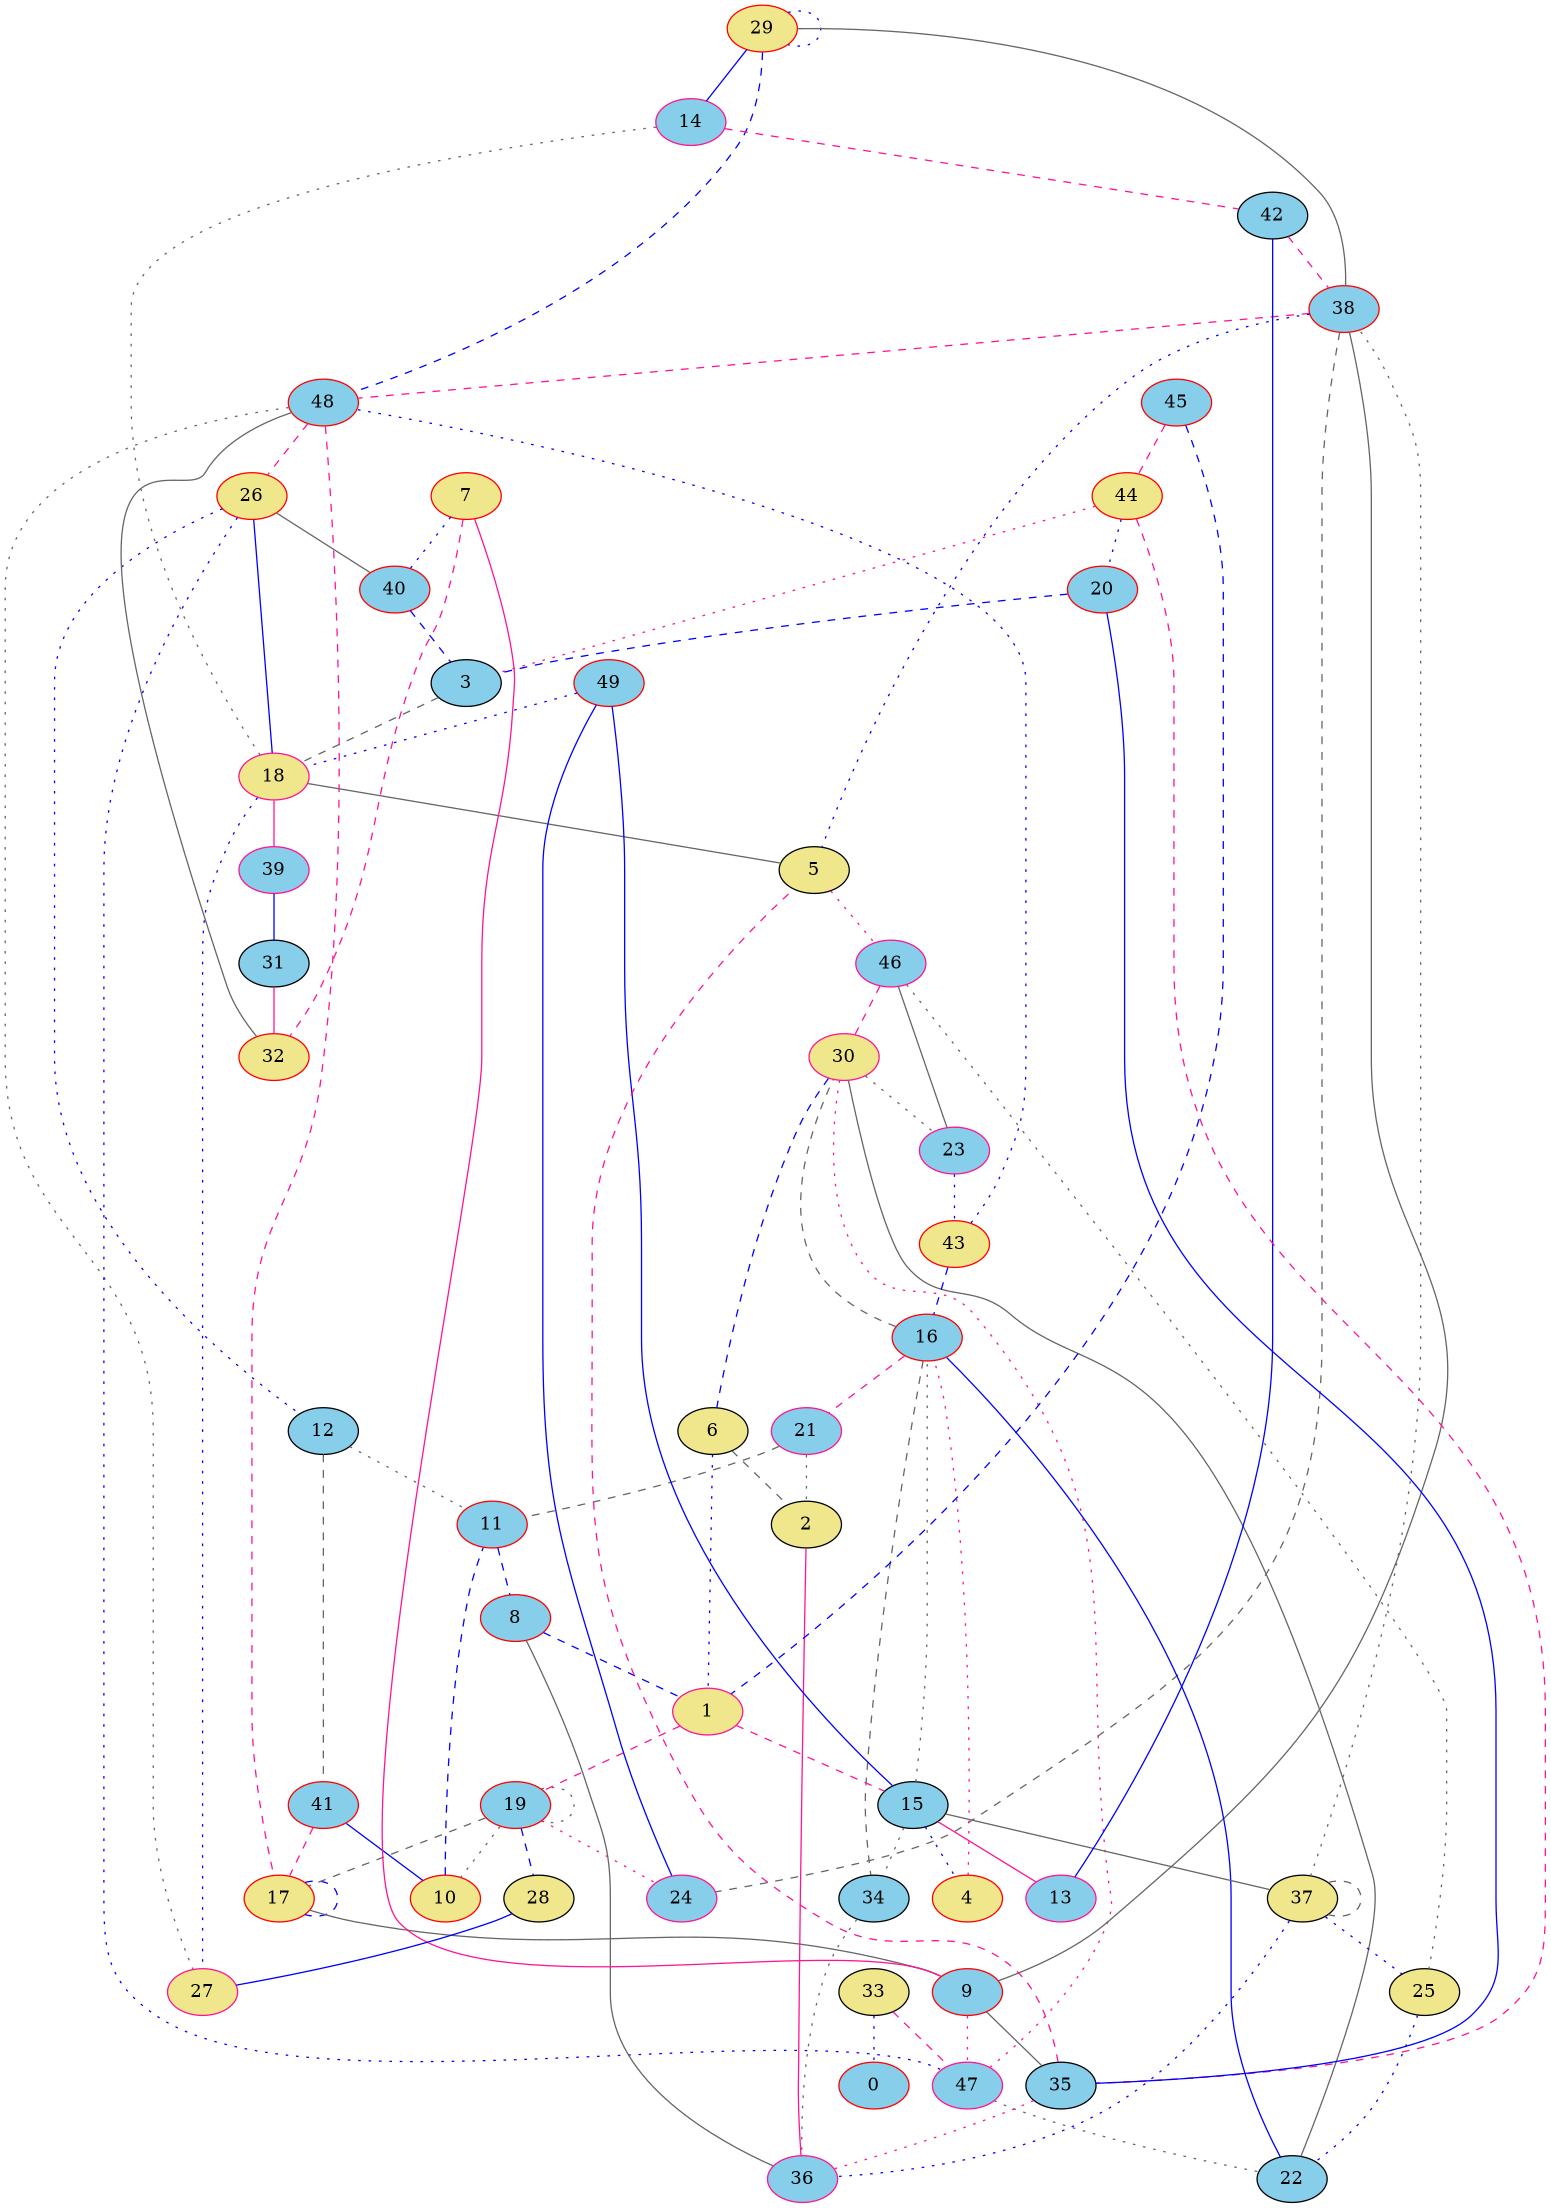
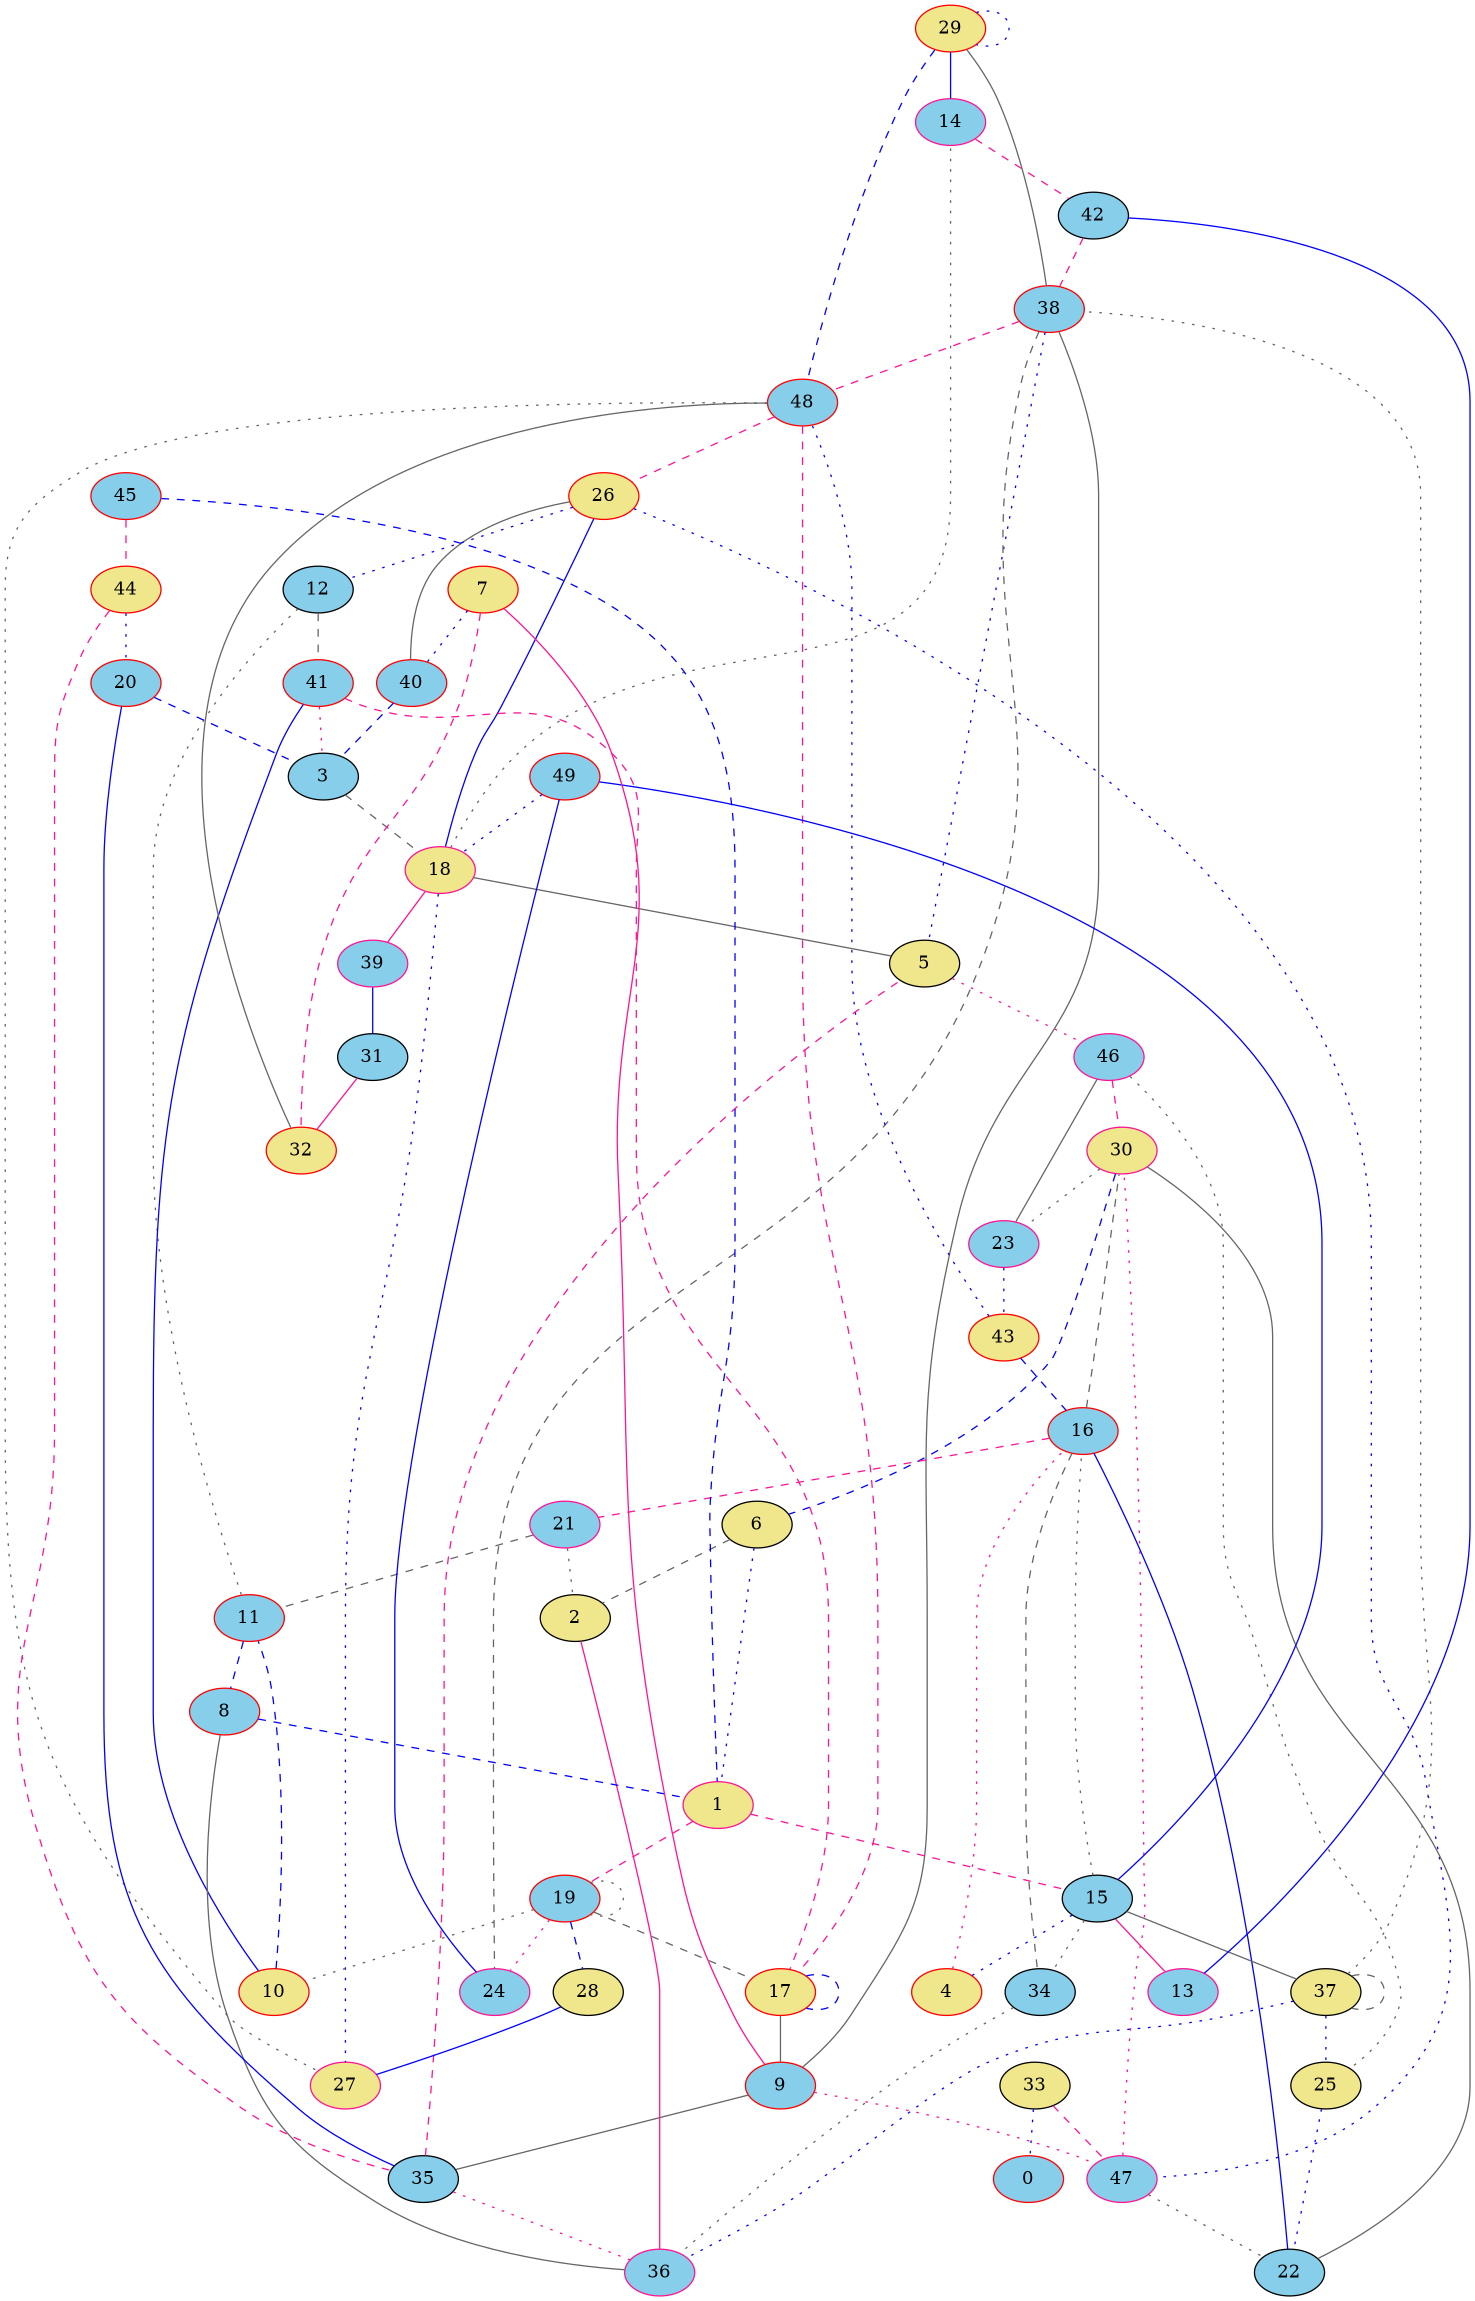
(797, 590) -> (321, 730)
